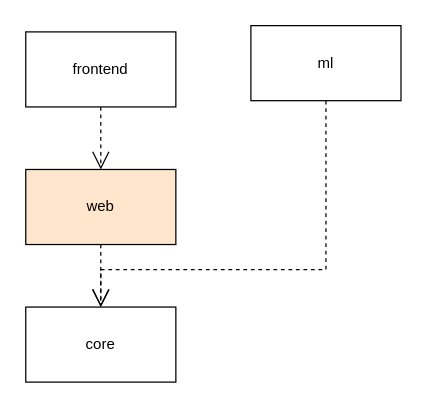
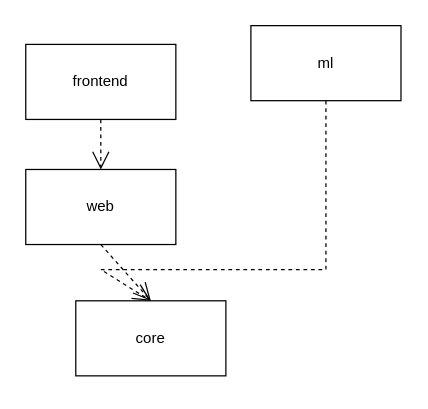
(101, 69) -> (101, 82)
(101, 207) -> (101, 207)
(101, 344) -> (151, 338)
